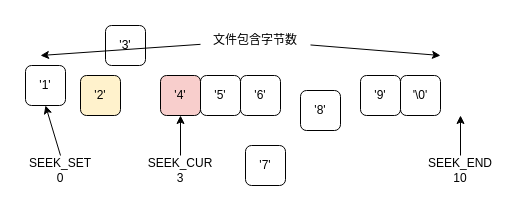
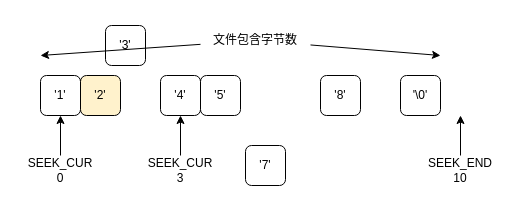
(46, 86) -> (61, 96)
(181, 96) -> (181, 96)
(261, 96) -> none
(381, 96) -> none
(321, 111) -> (341, 96)
(61, 171) -> (61, 171)
